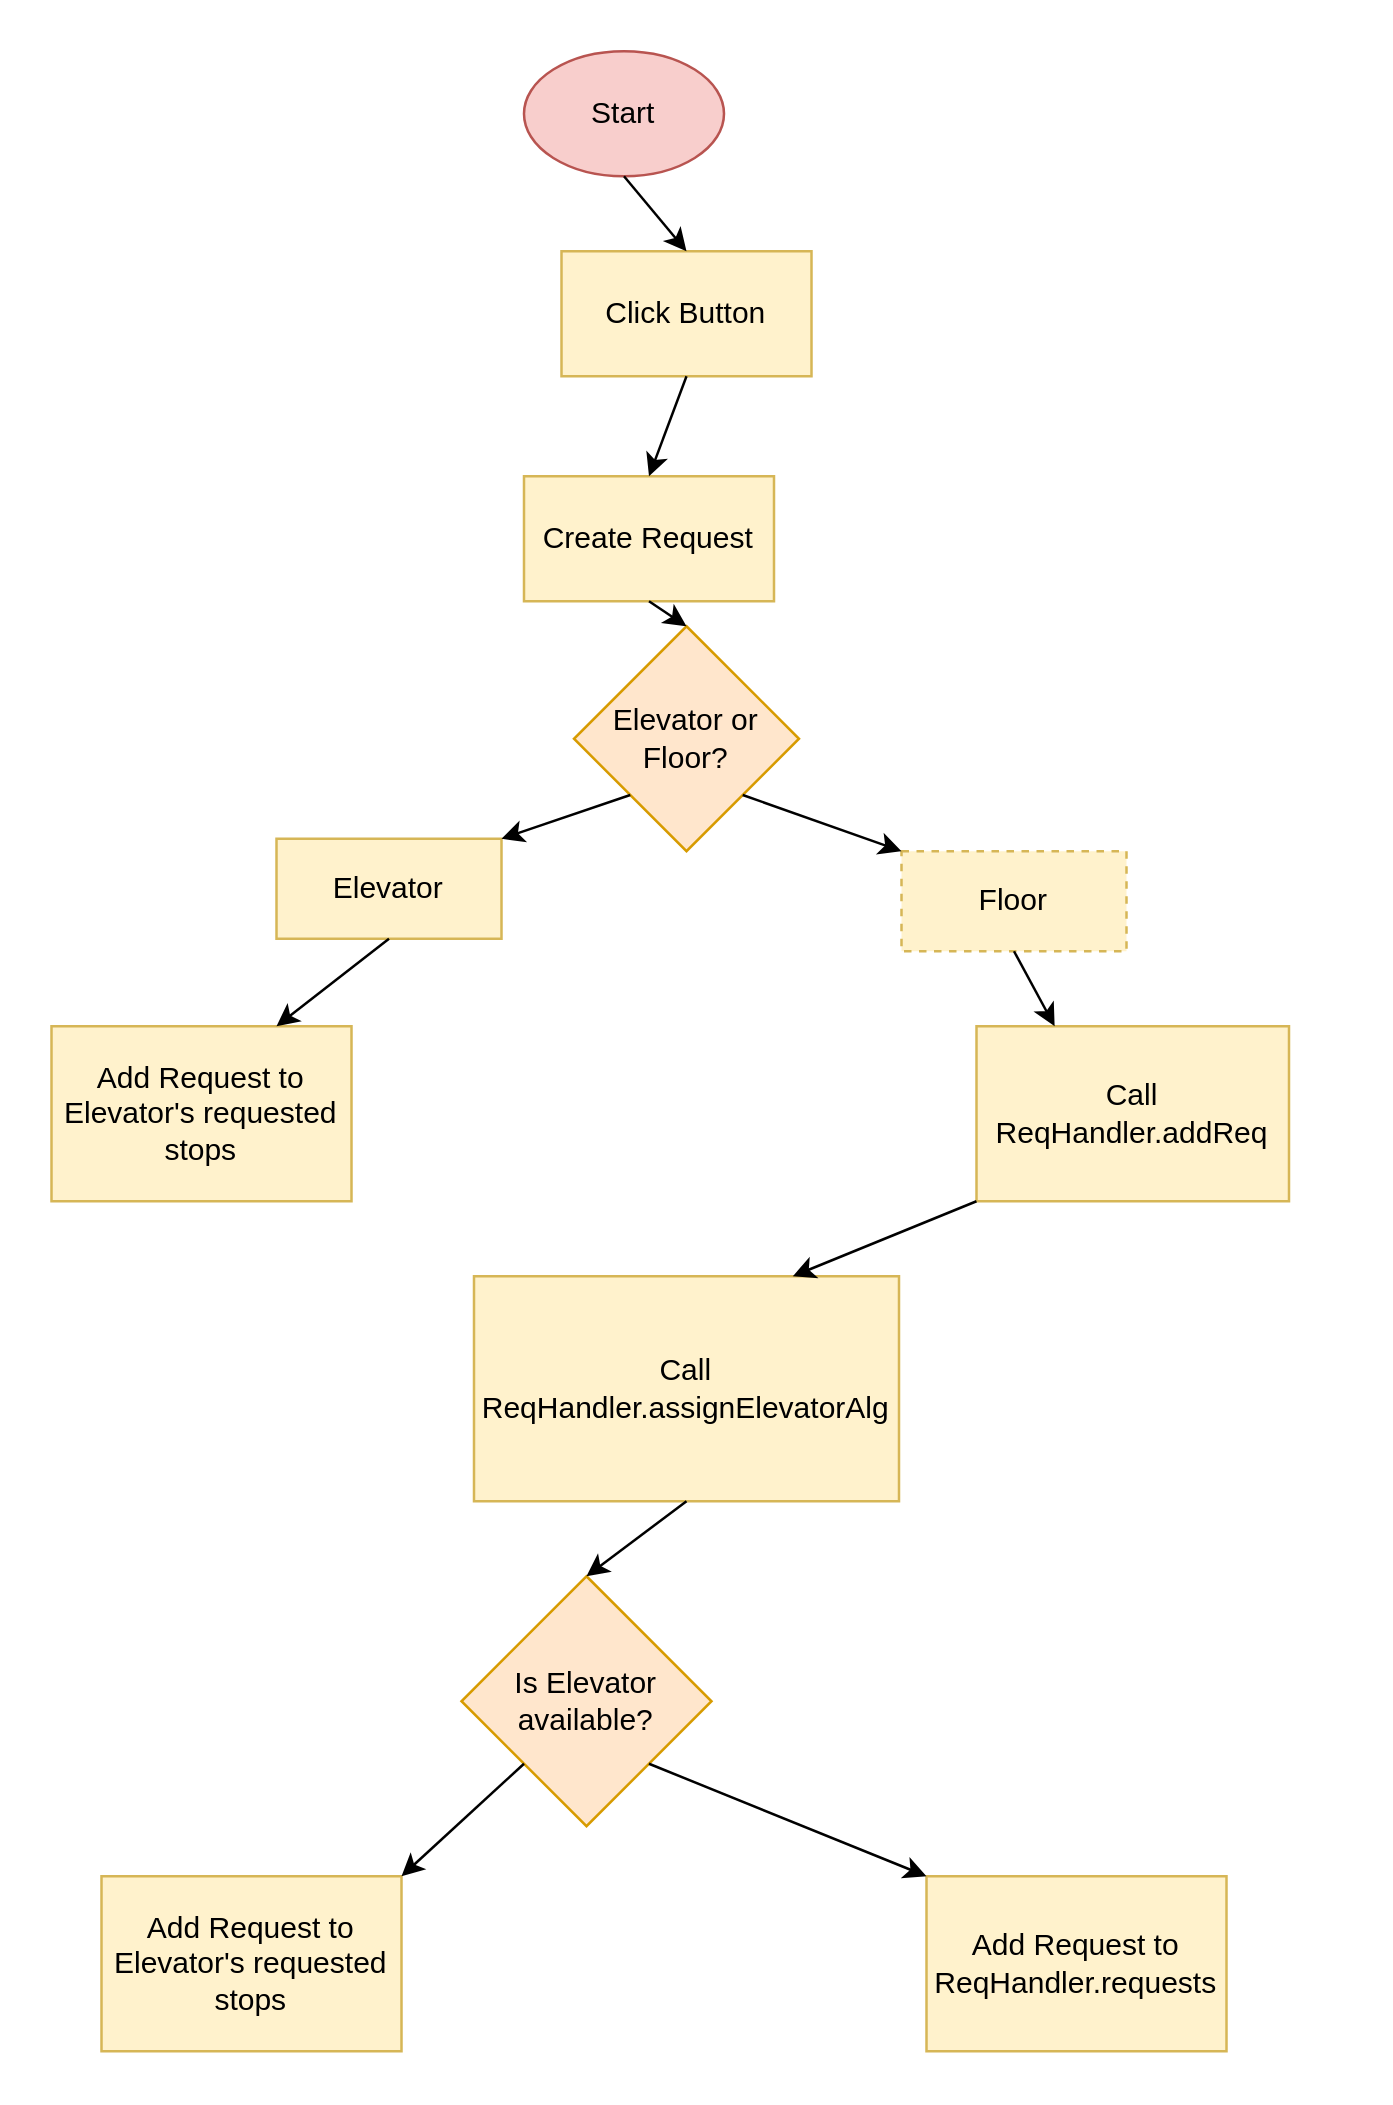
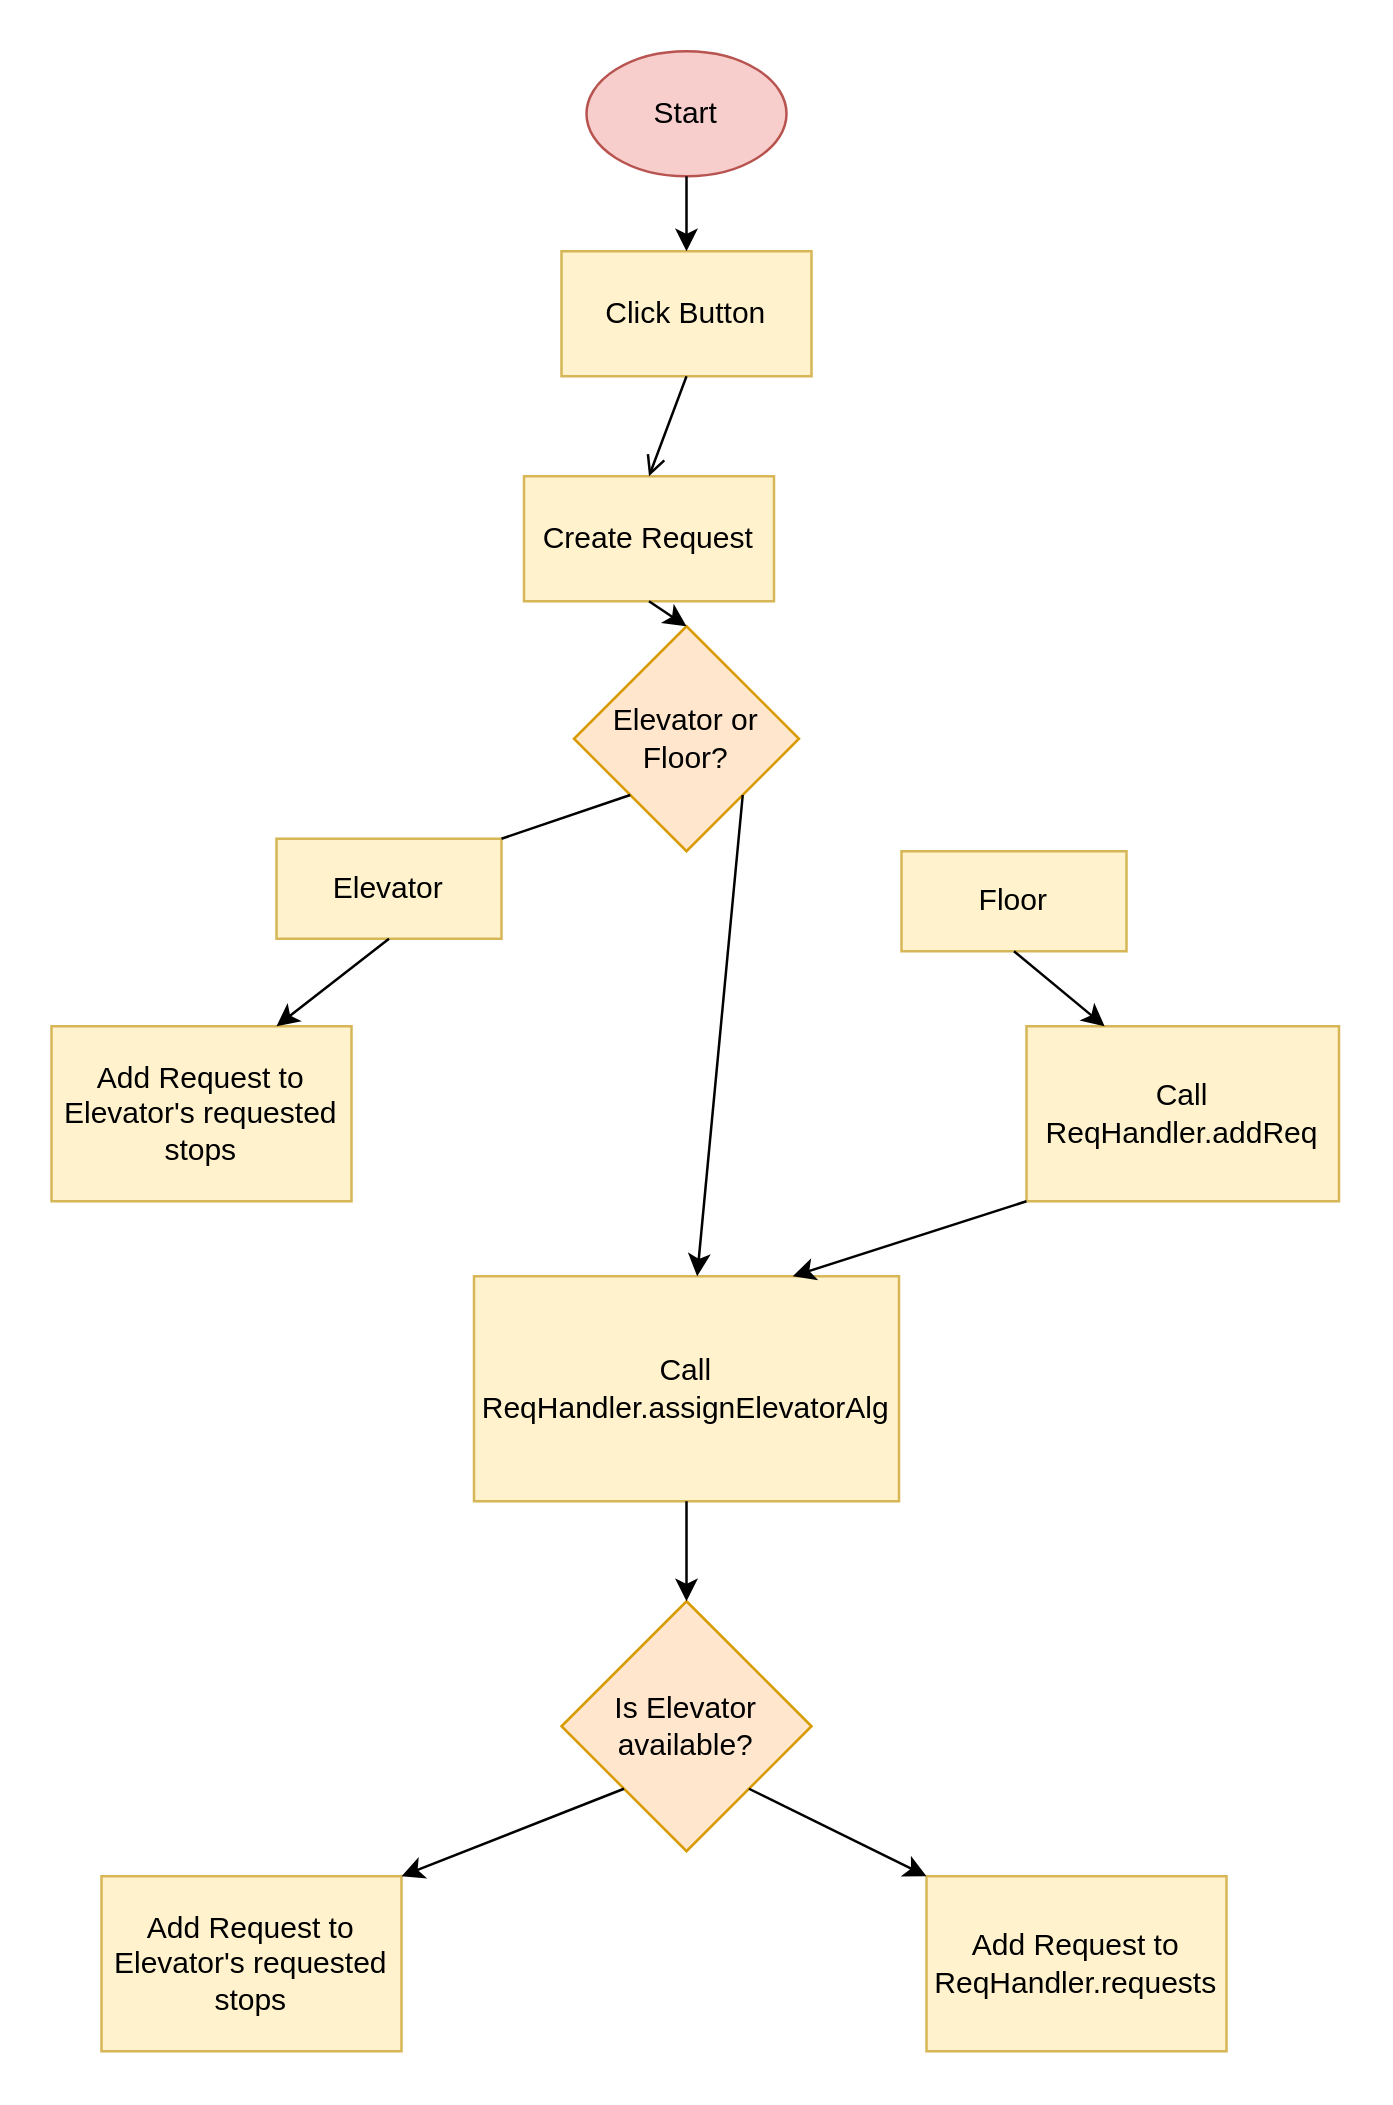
(624, 114) -> (686, 114)
(655, 459) -> (654, 464)
(814, 820) -> (720, 1027)
(518, 833) -> (511, 836)
(1014, 901) -> (1014, 901)
(1133, 1114) -> (1183, 1114)
(586, 1701) -> (686, 1726)
